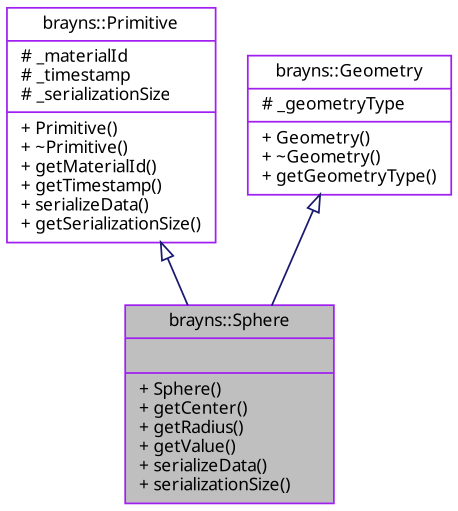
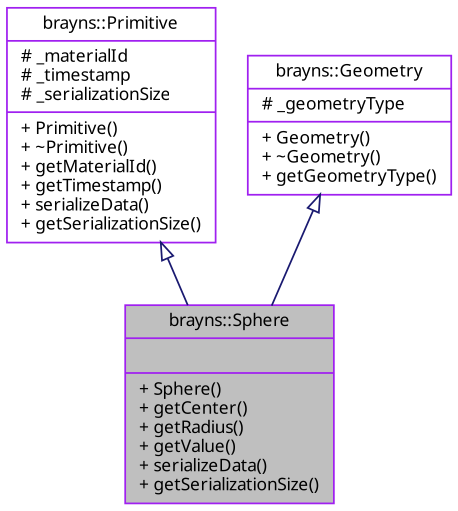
(216, 485) -> (230, 485)
